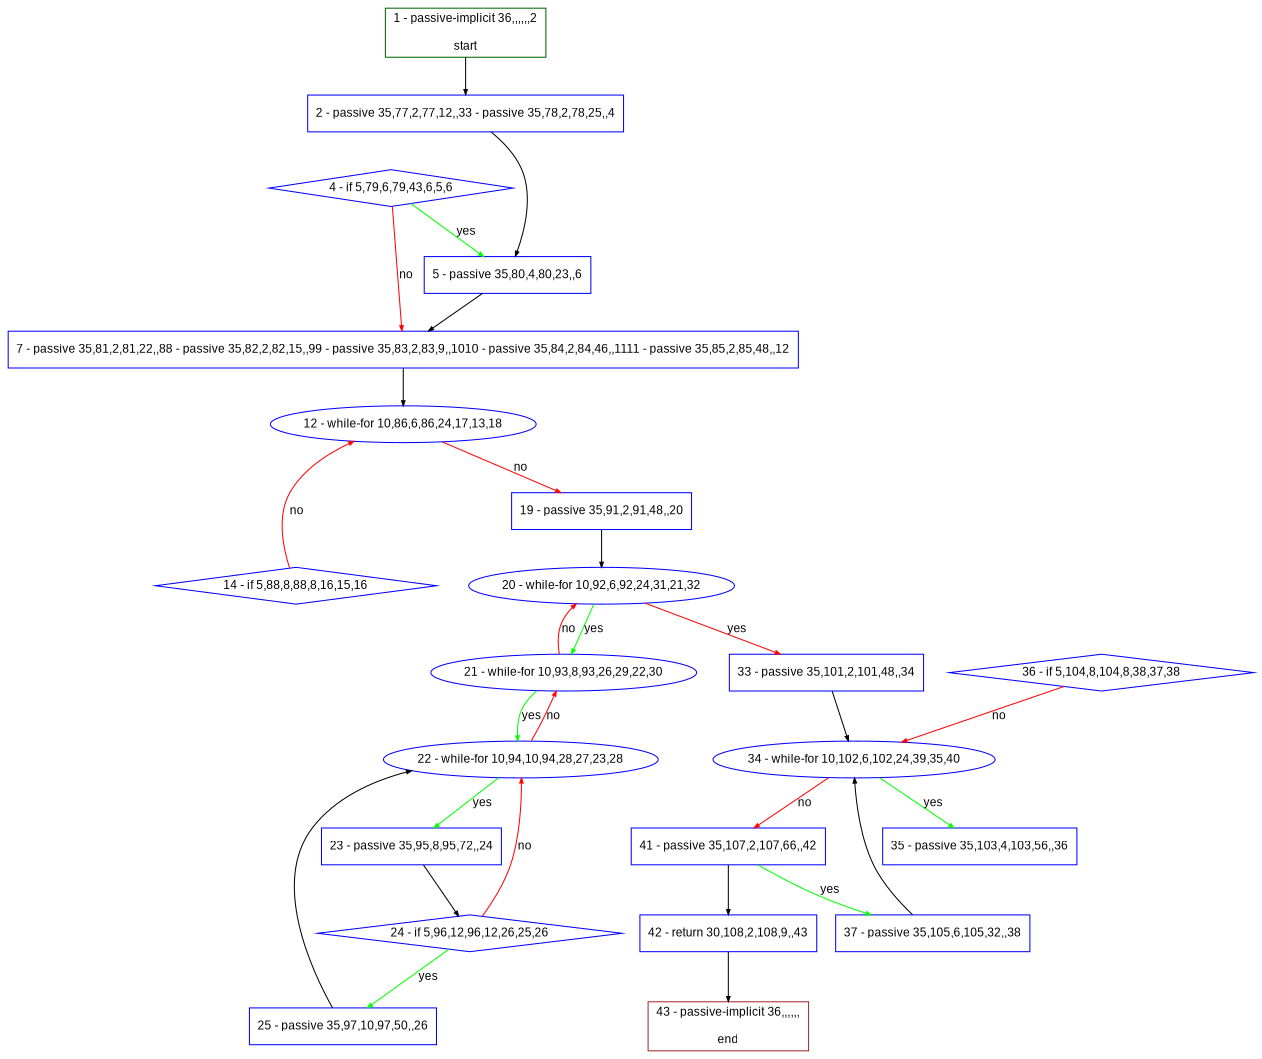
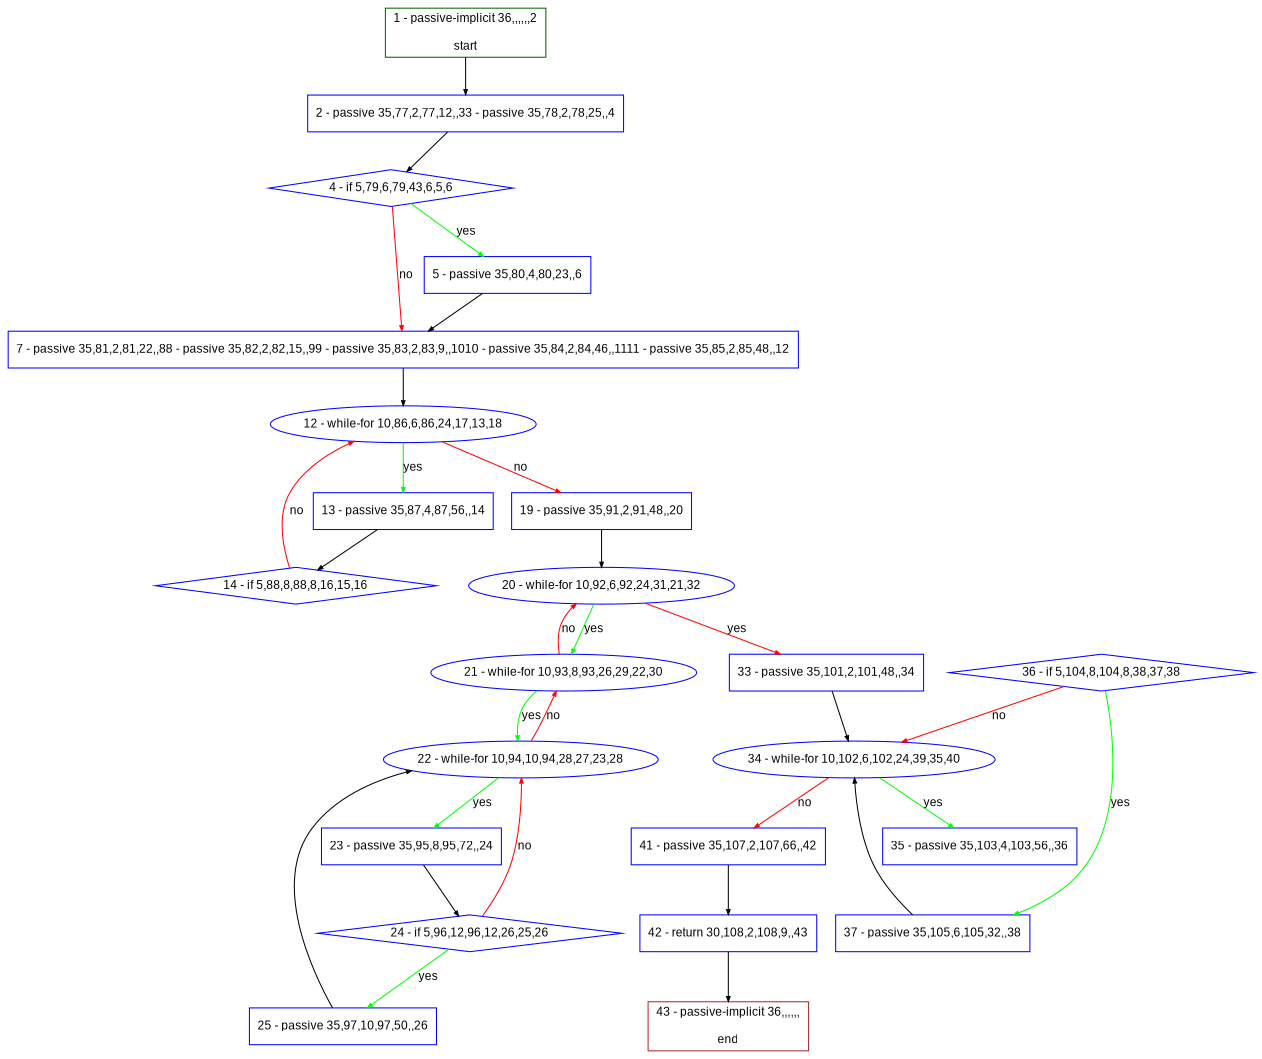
(526, 186) -> (429, 150)
none -> (403, 511)
(811, 892) -> (1106, 822)
